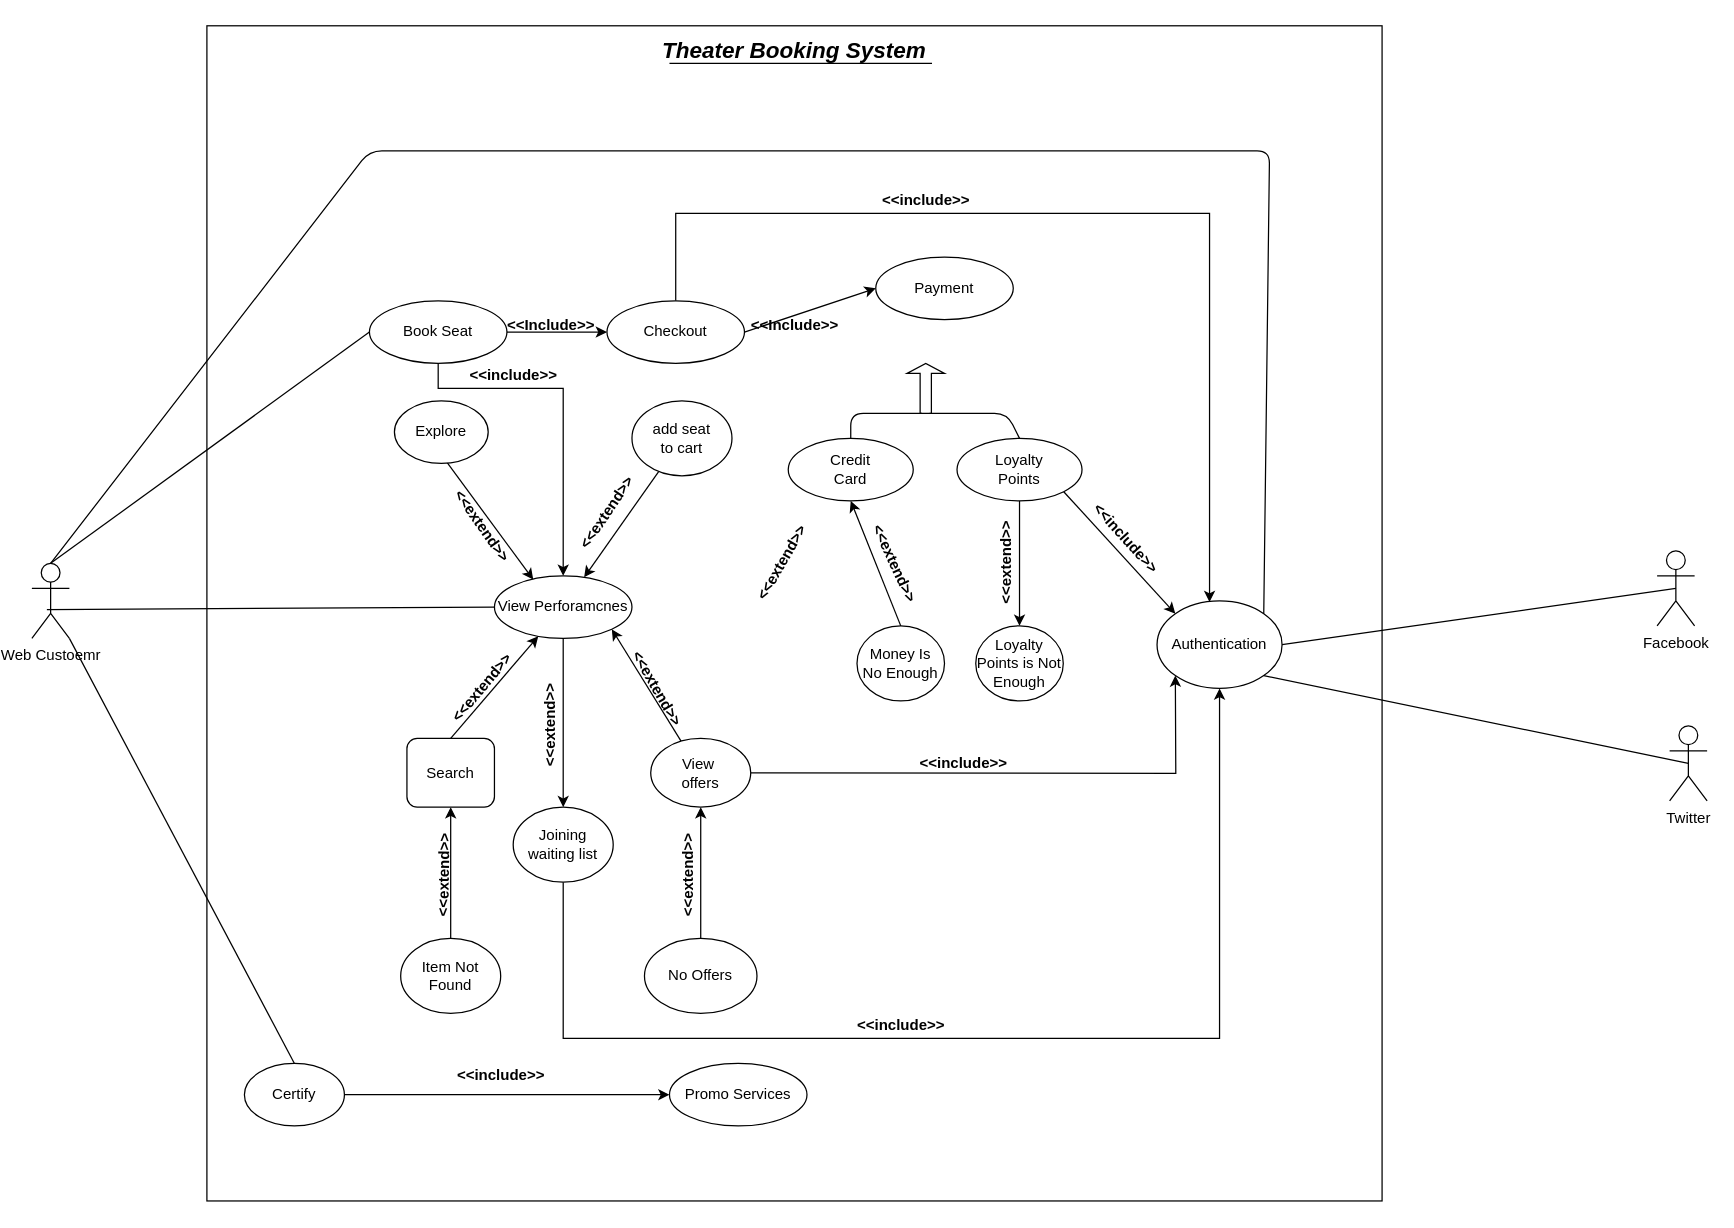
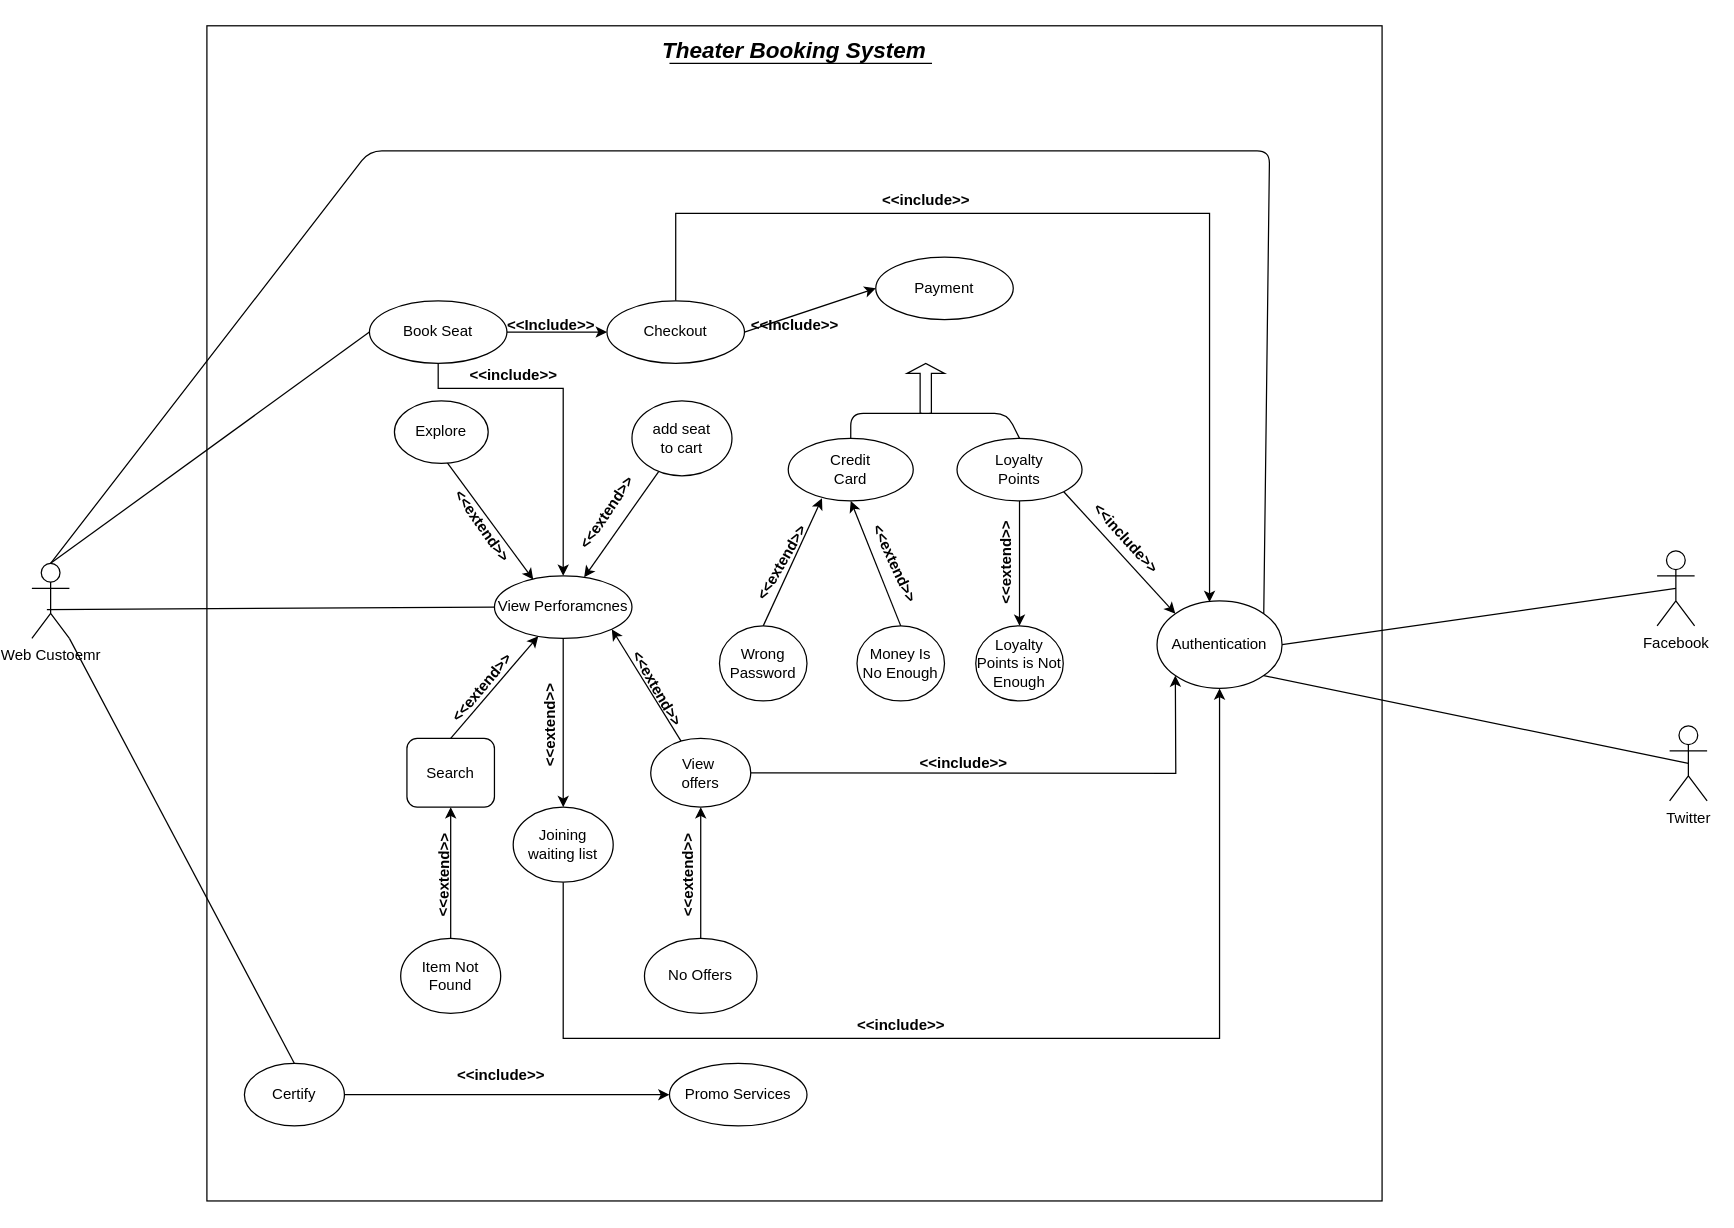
none -> (791, 565)
none -> (763, 663)
